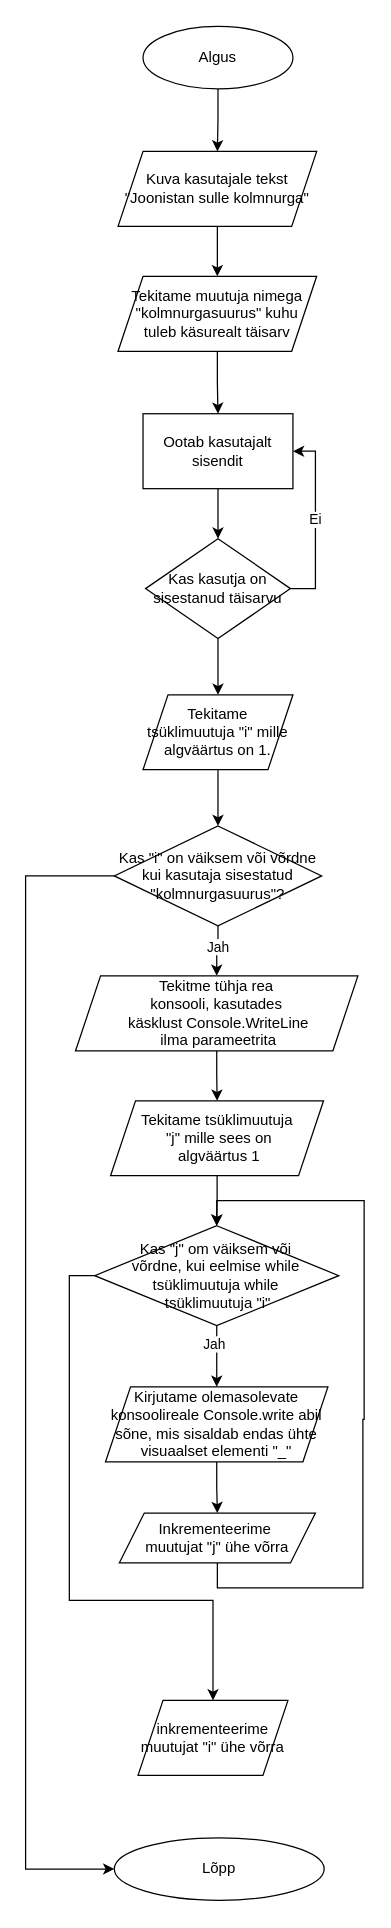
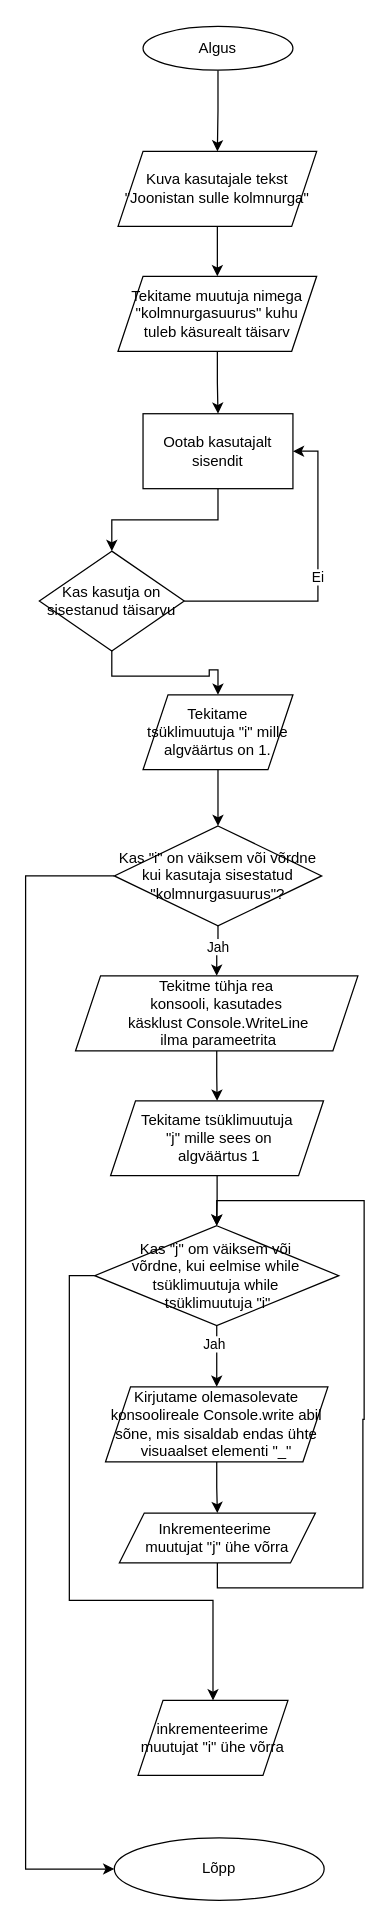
(218, 57) -> (218, 48)
(218, 588) -> (112, 601)
